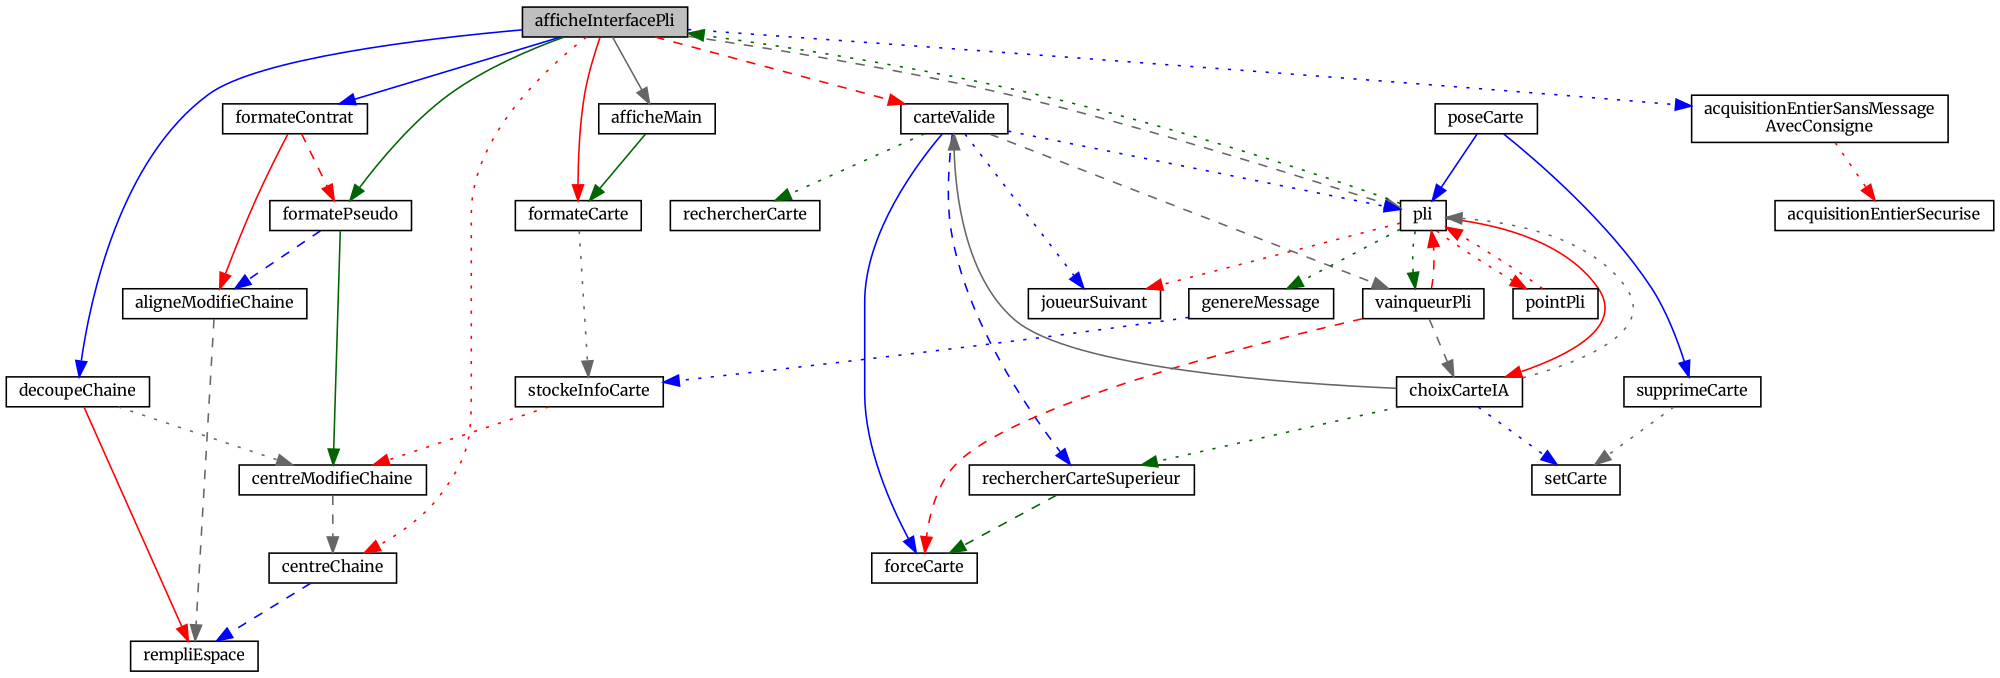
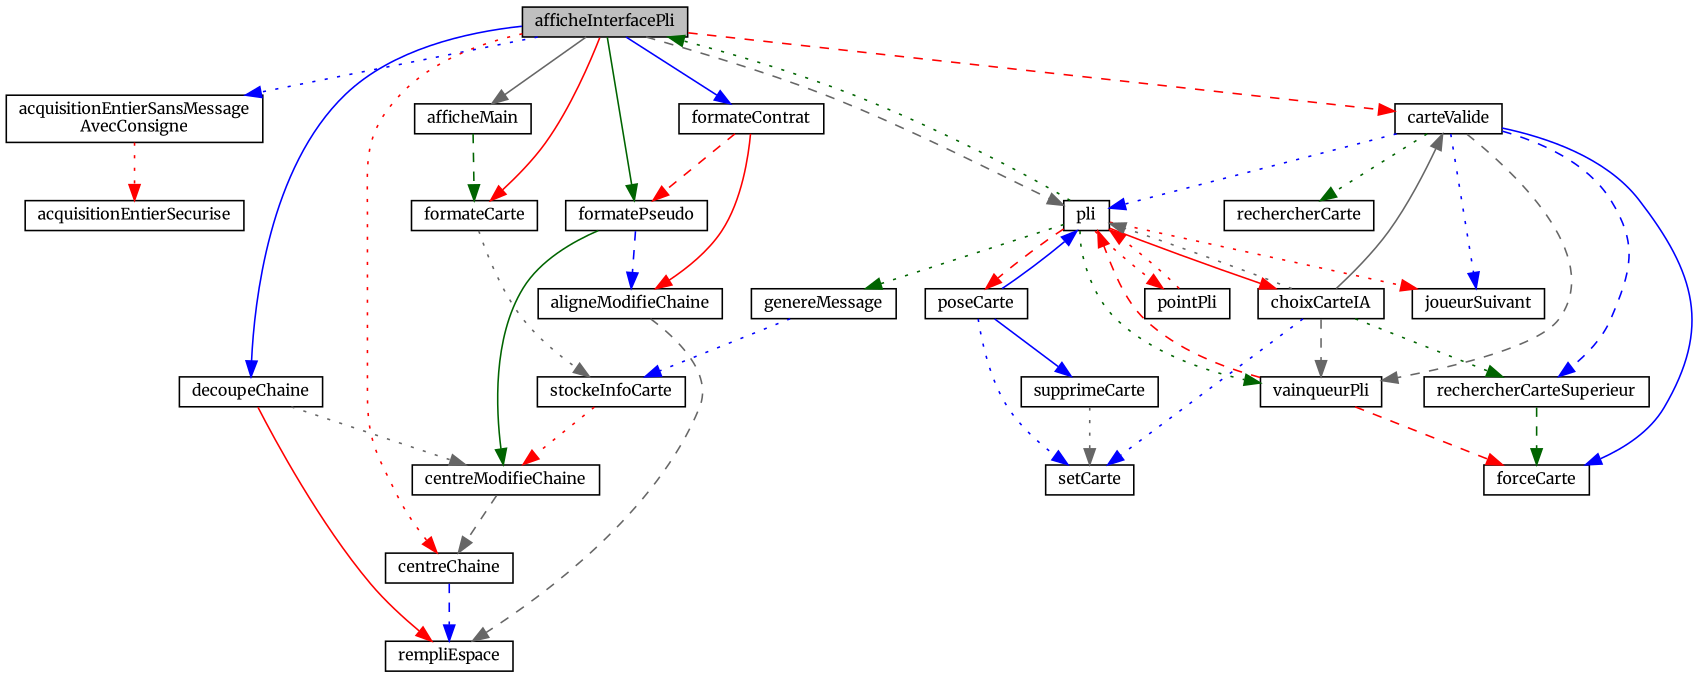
(623, 161) -> (474, 159)
none -> (1030, 253)
(1438, 341) -> (1321, 340)
none -> (1001, 396)
